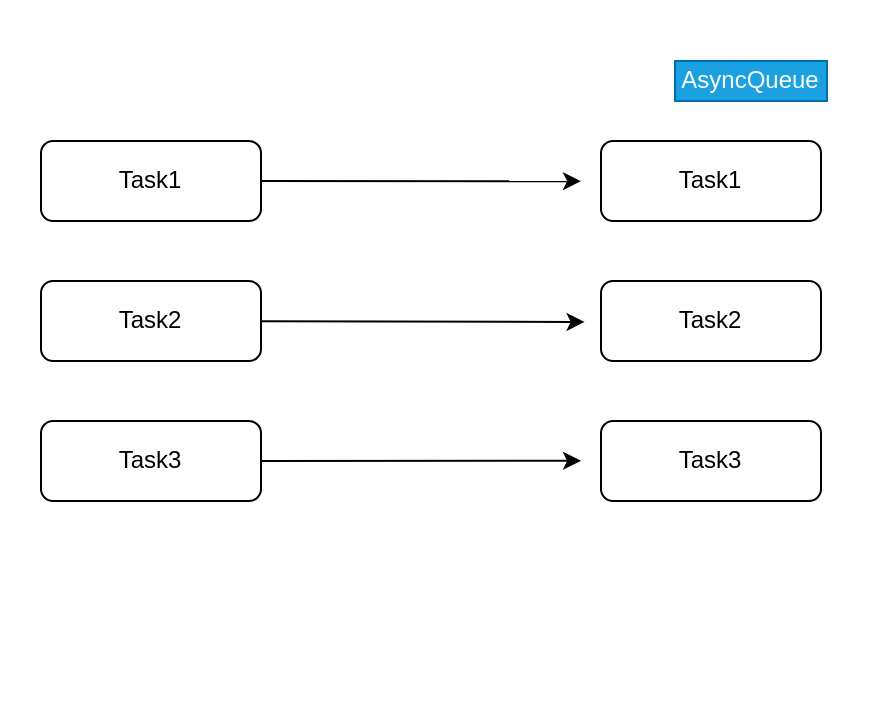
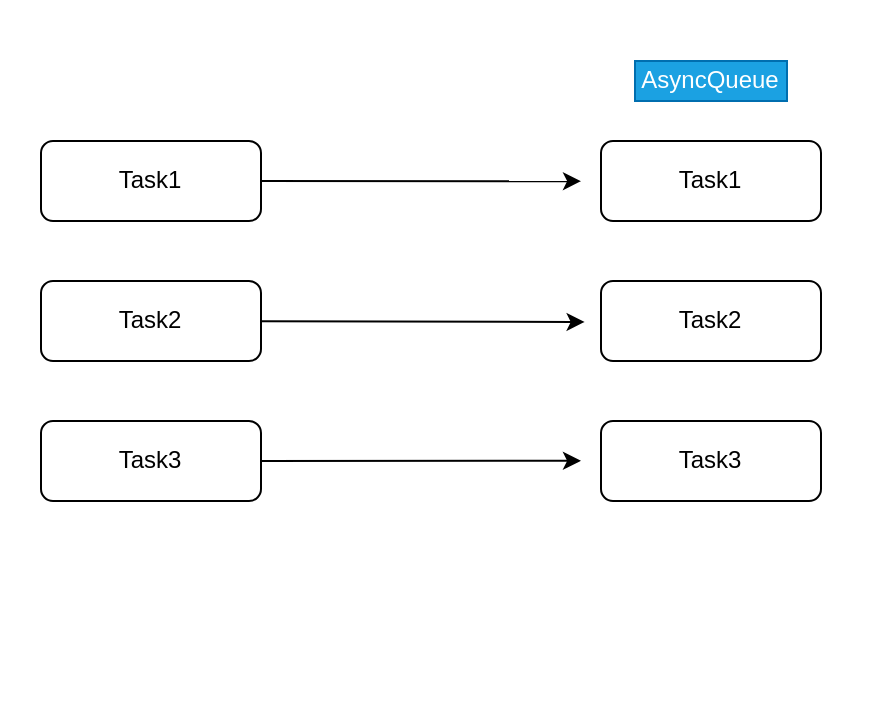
(751, 81) -> (711, 81)
